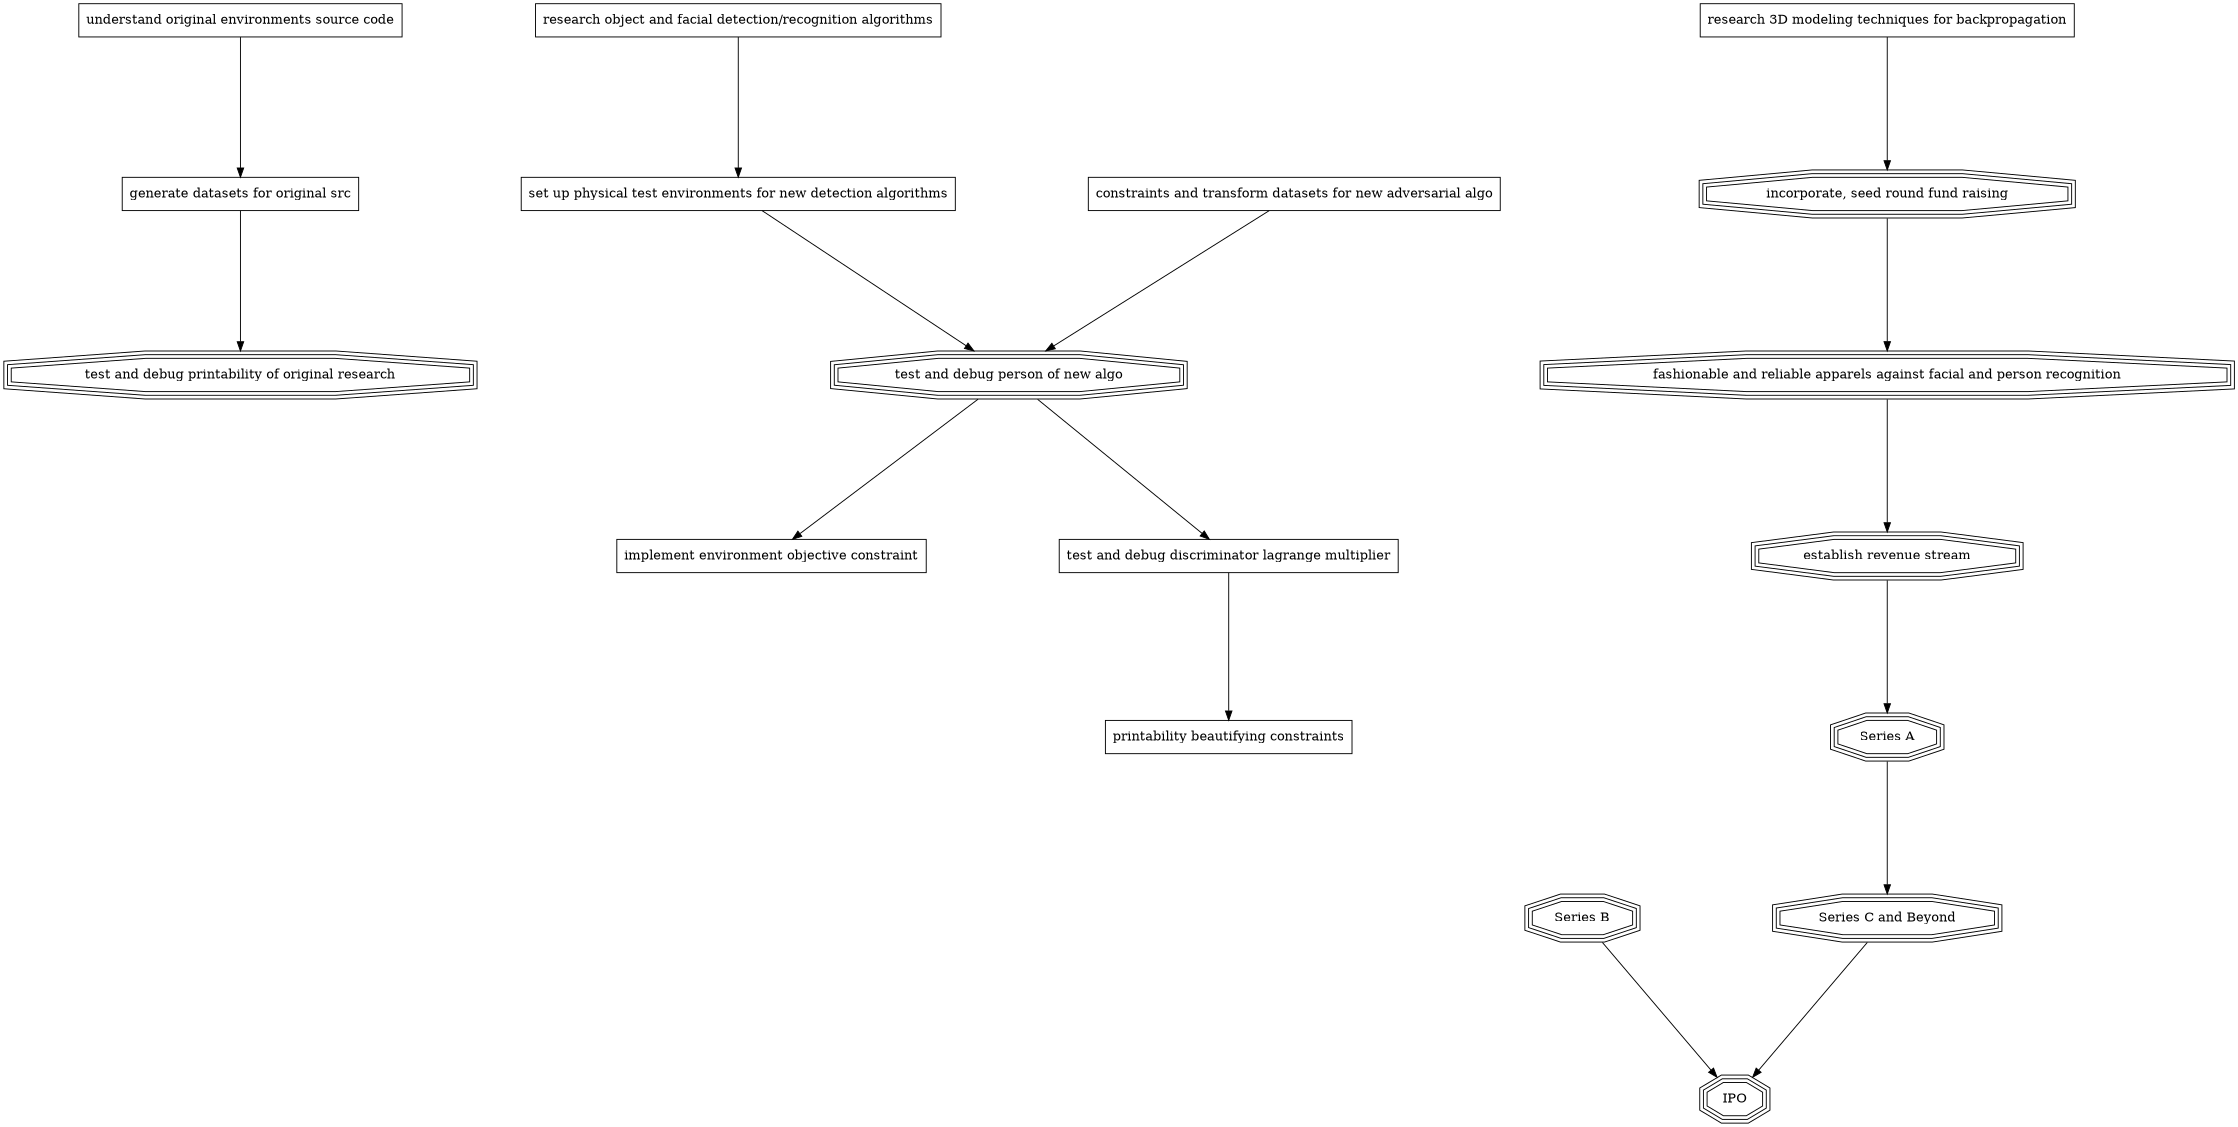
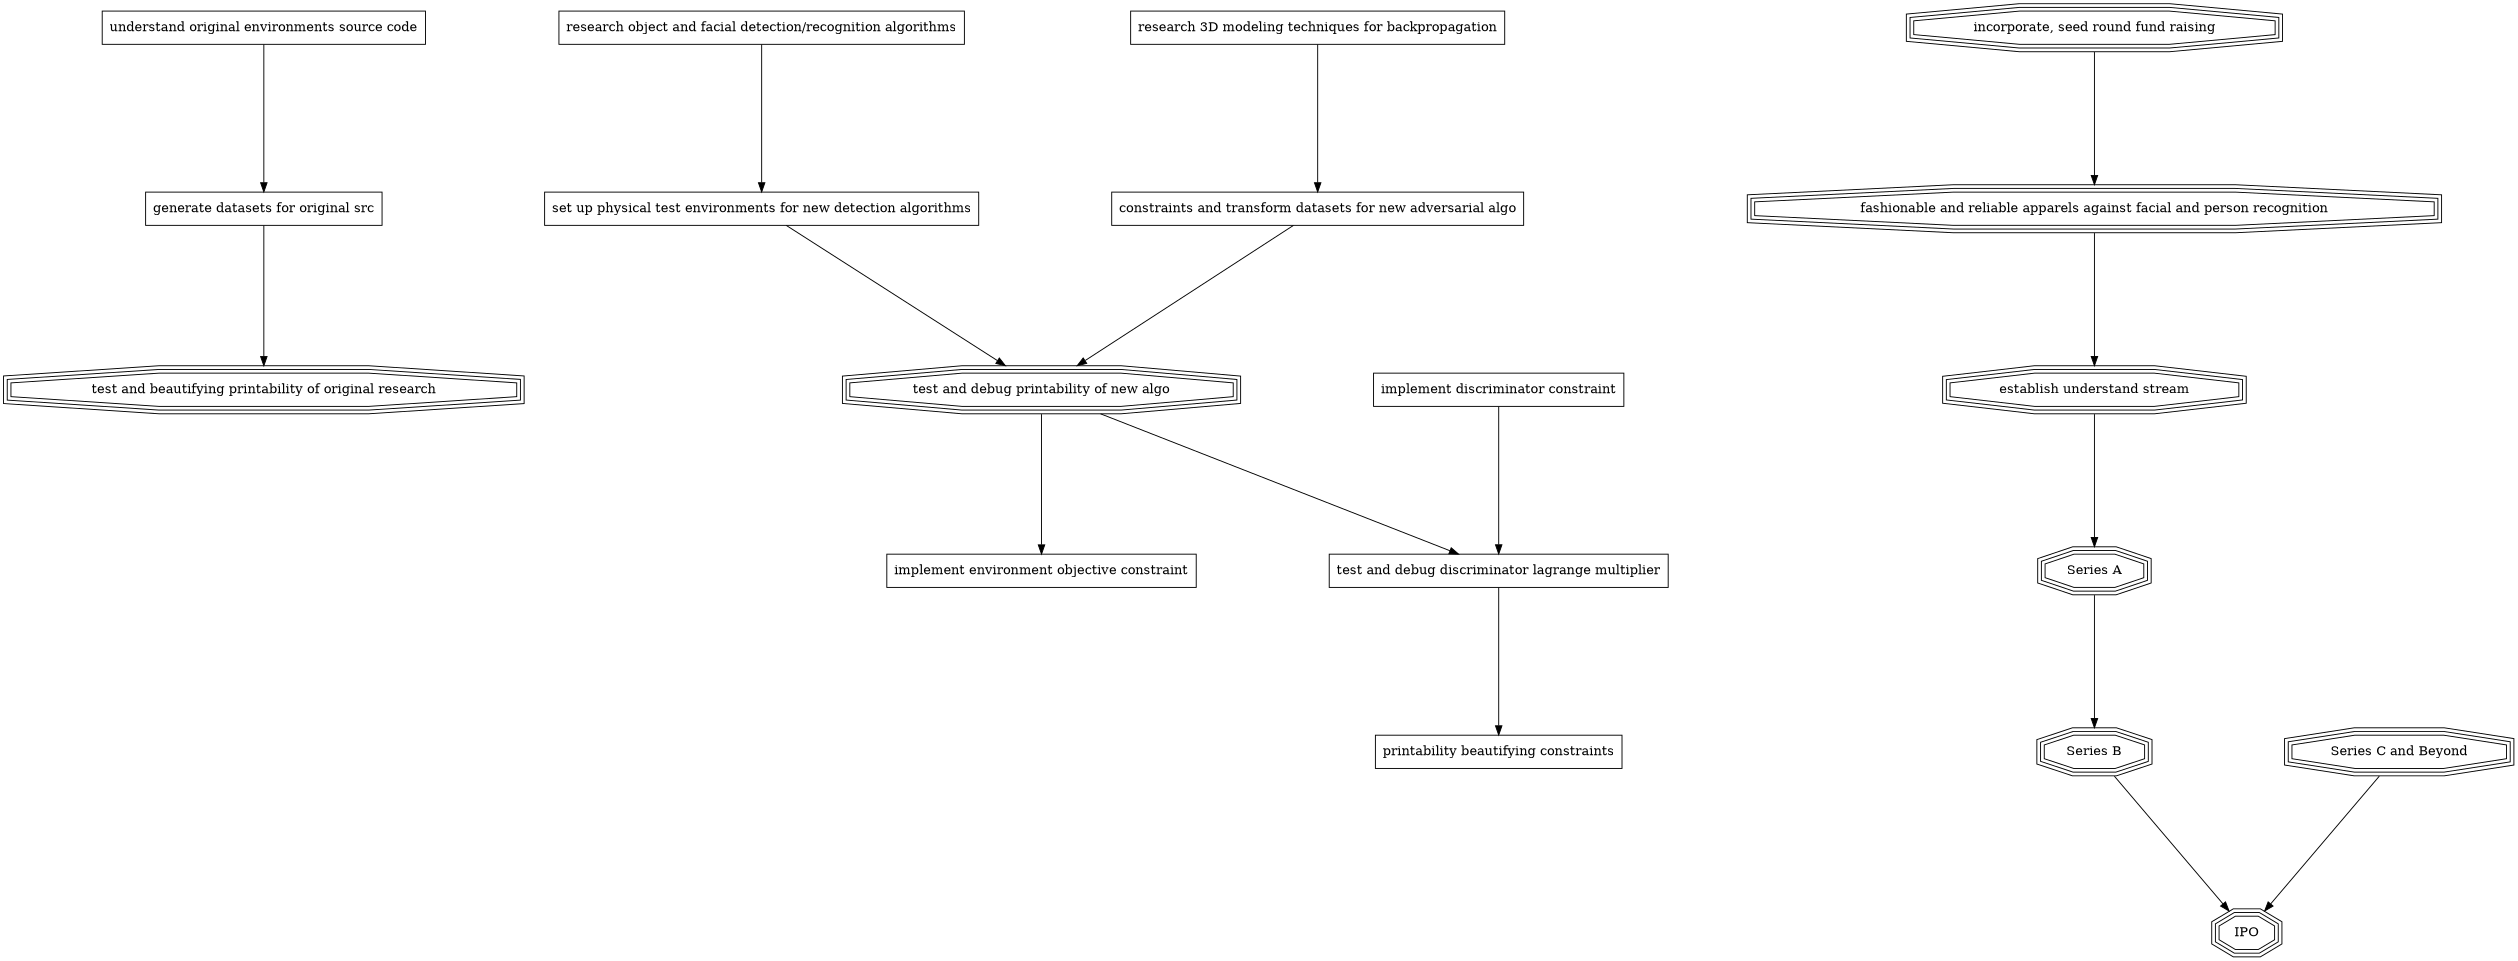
(1887, 99) -> (1318, 114)
(240, 375) -> (264, 390)
(1009, 375) -> (1042, 390)
none -> (1499, 390)
(1887, 556) -> (2094, 390)
(1887, 823) -> (2094, 657)
